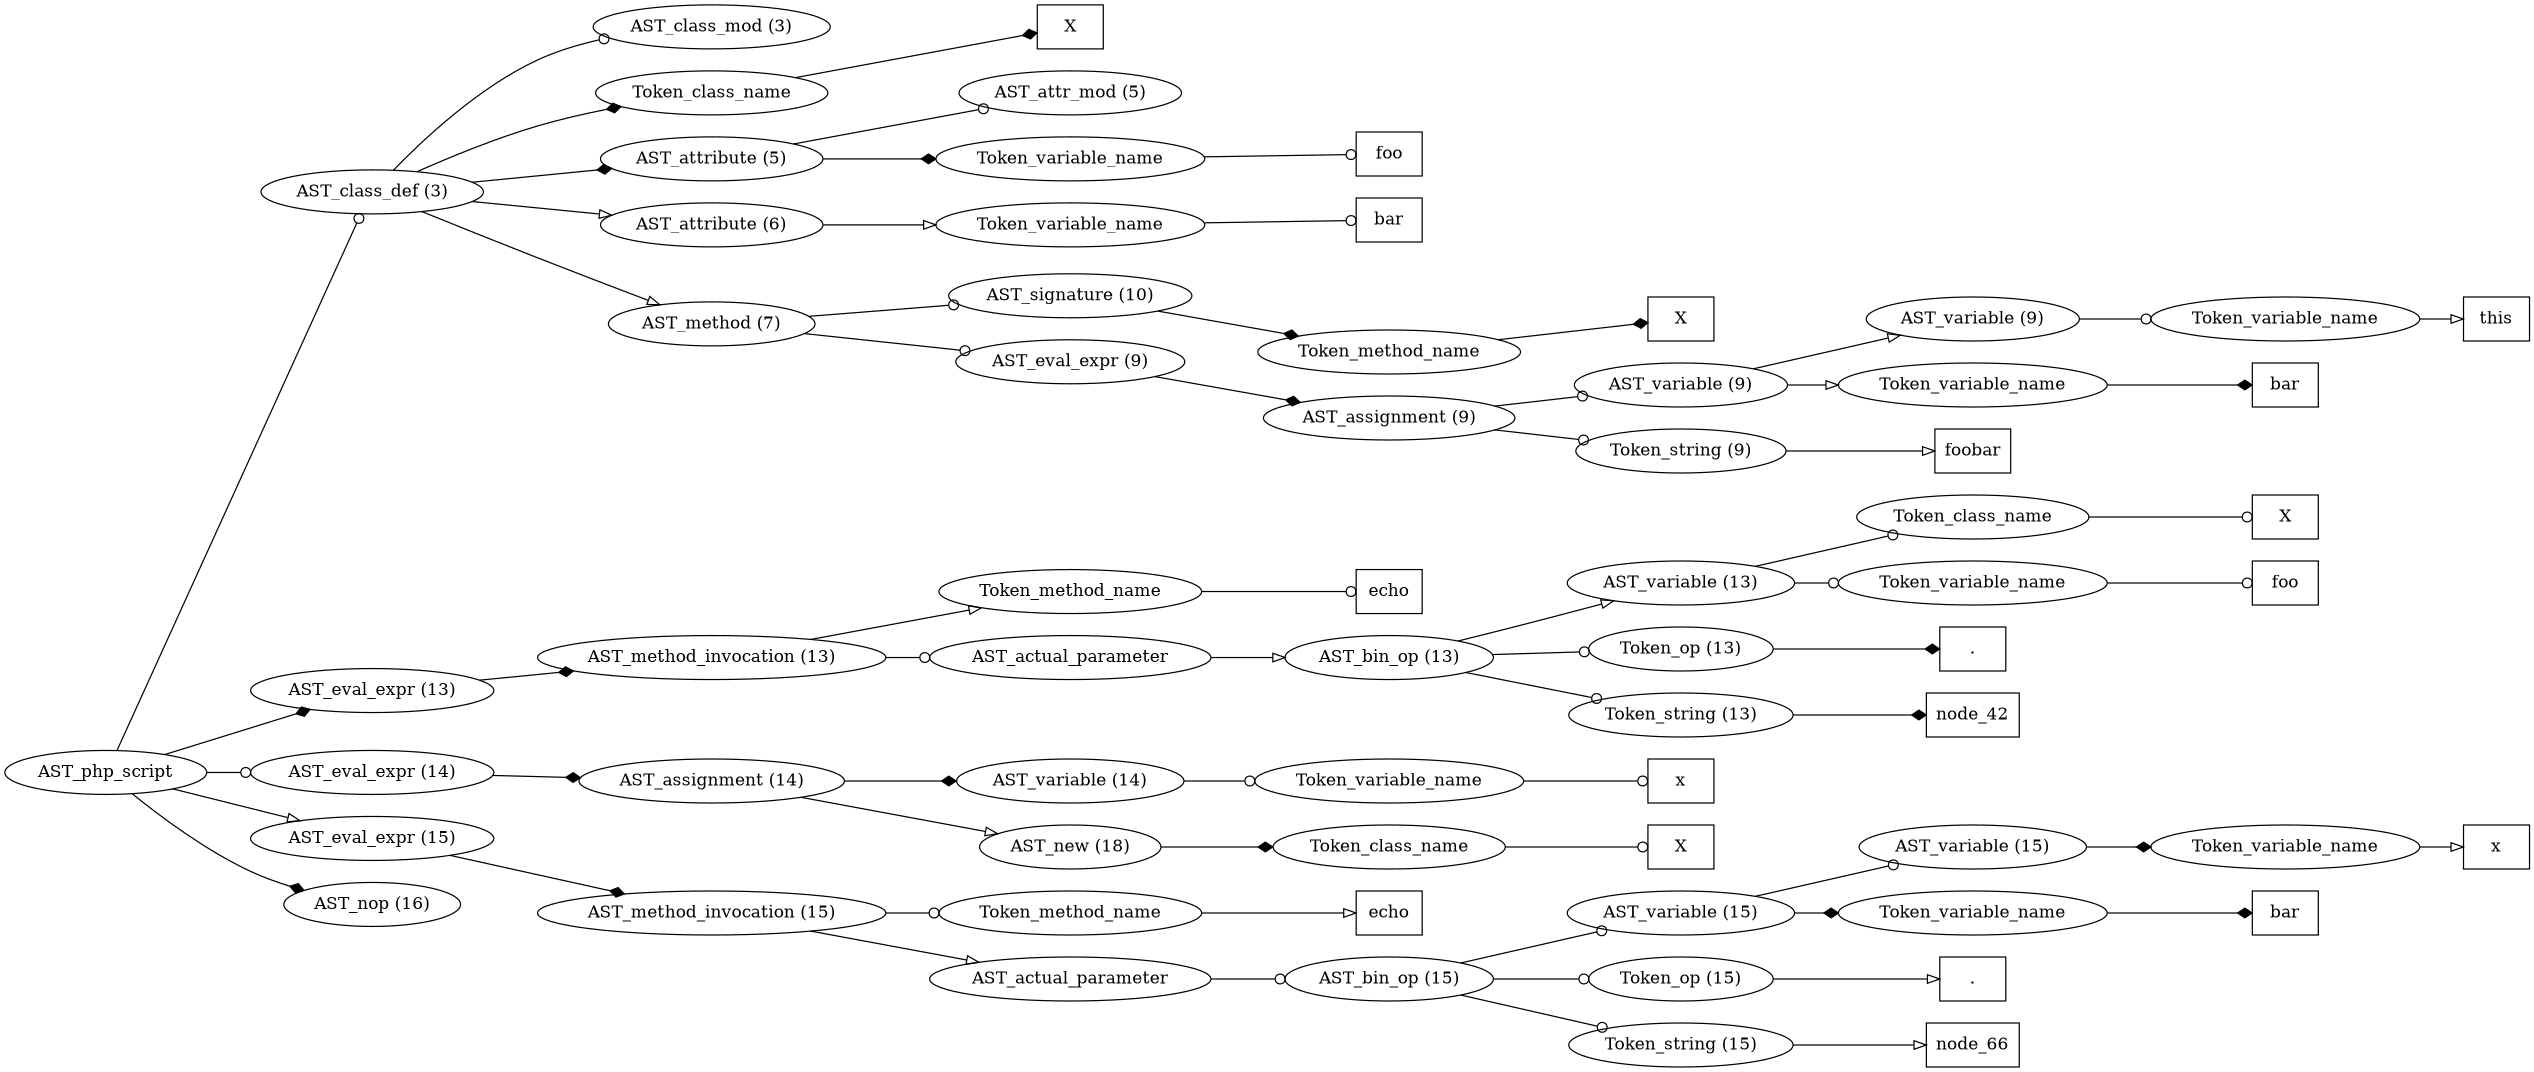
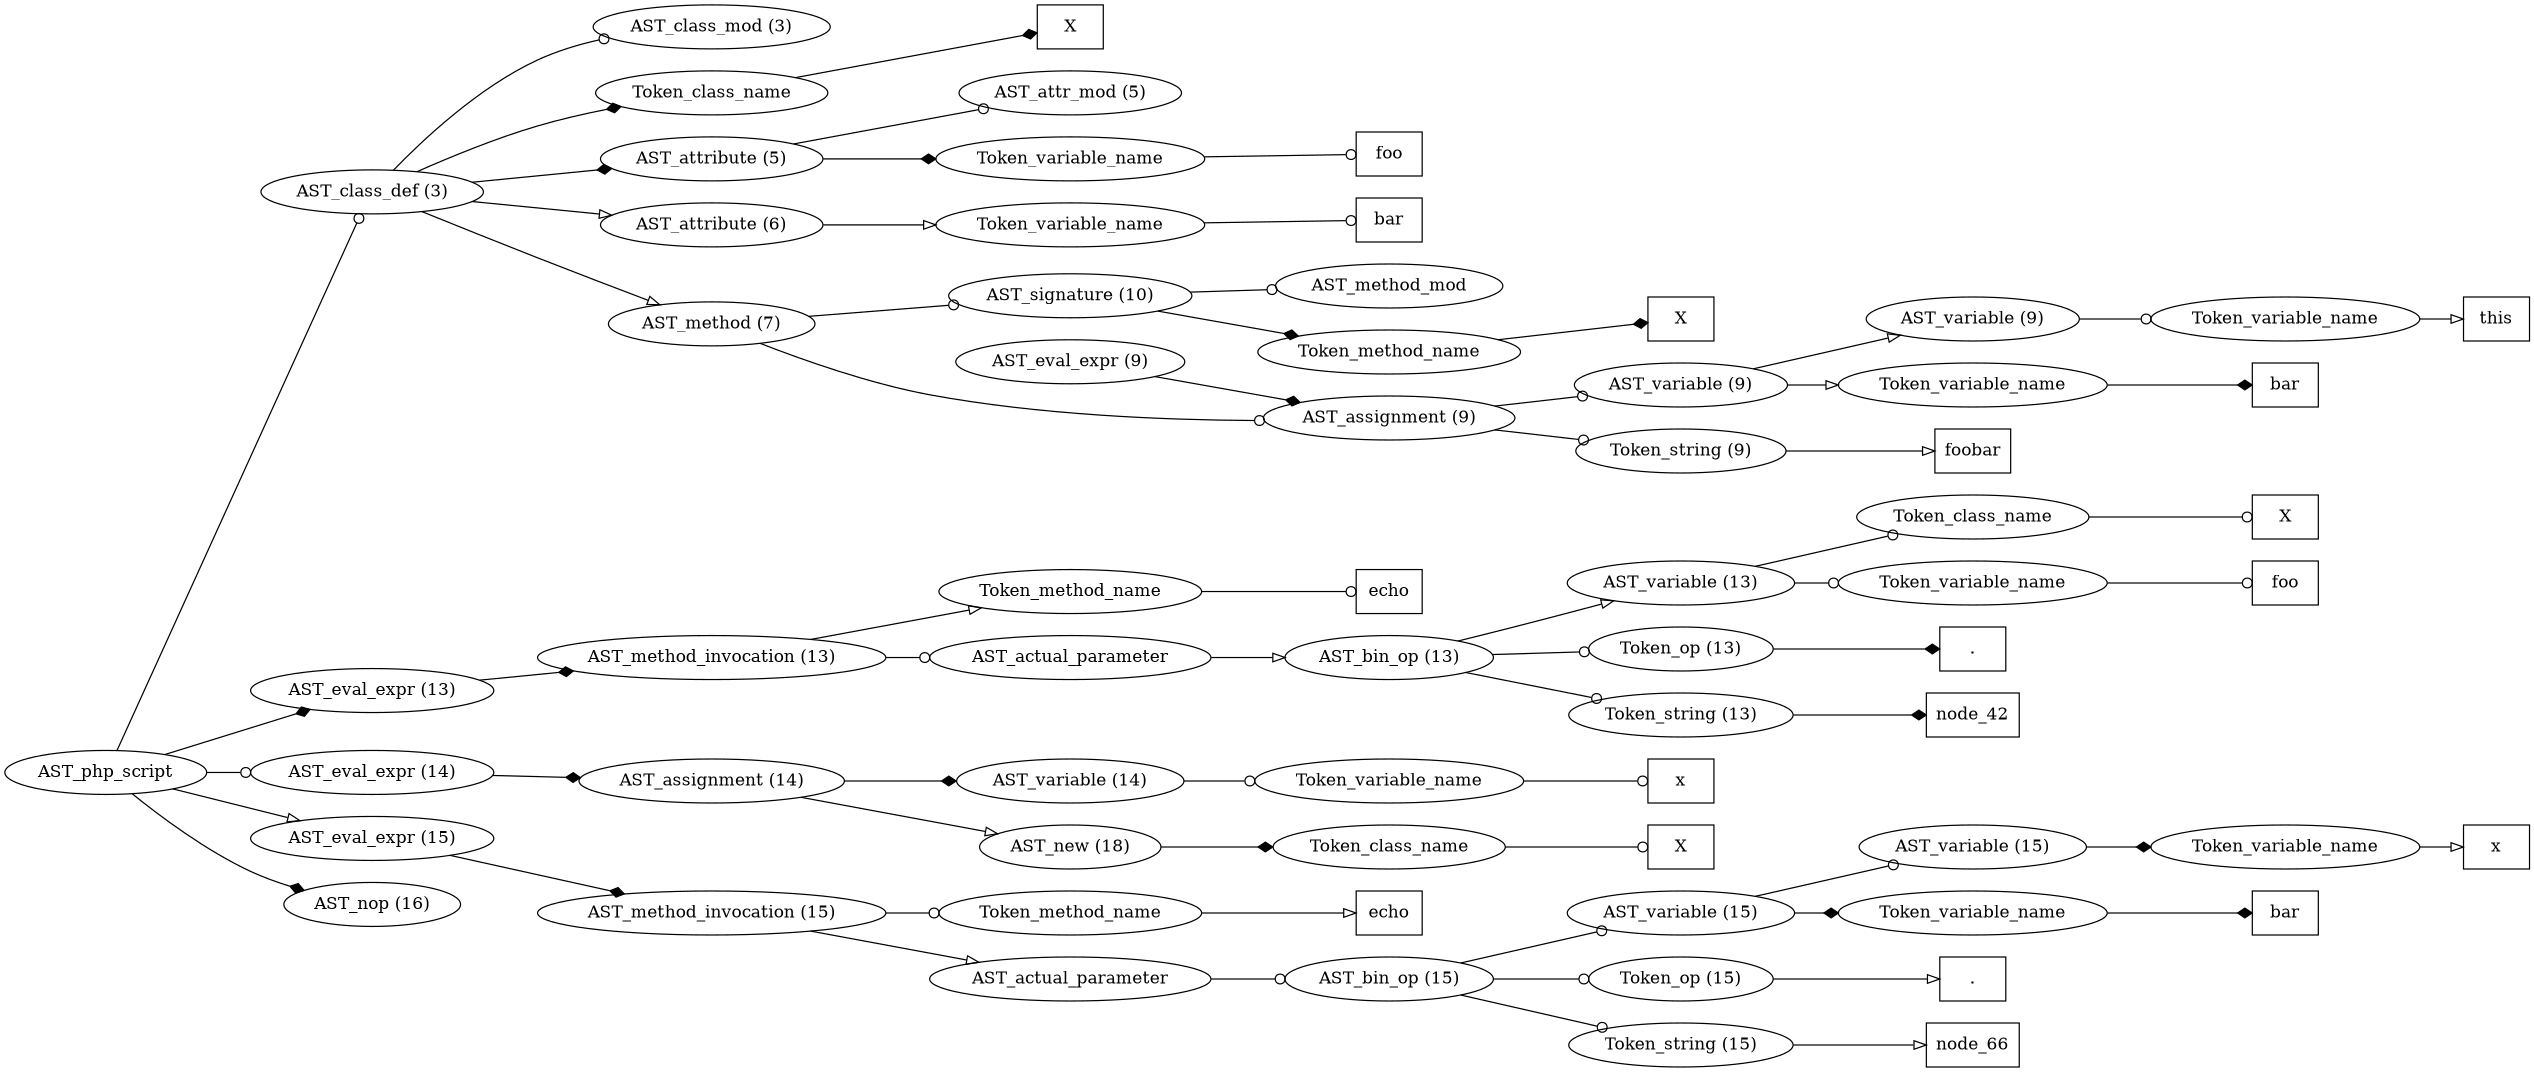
none -> (1389, 286)
(882, 342) -> (1003, 406)
